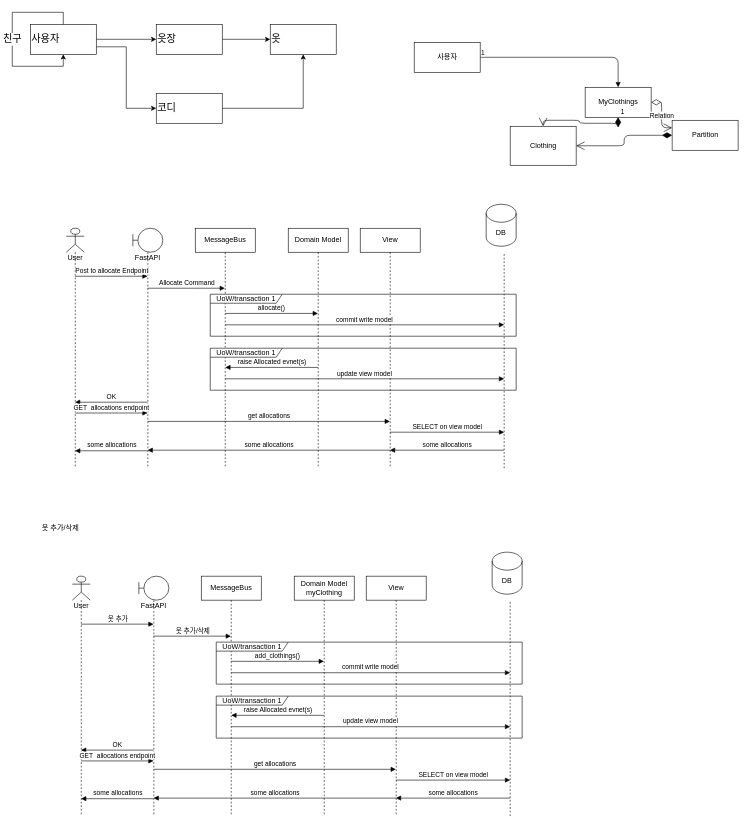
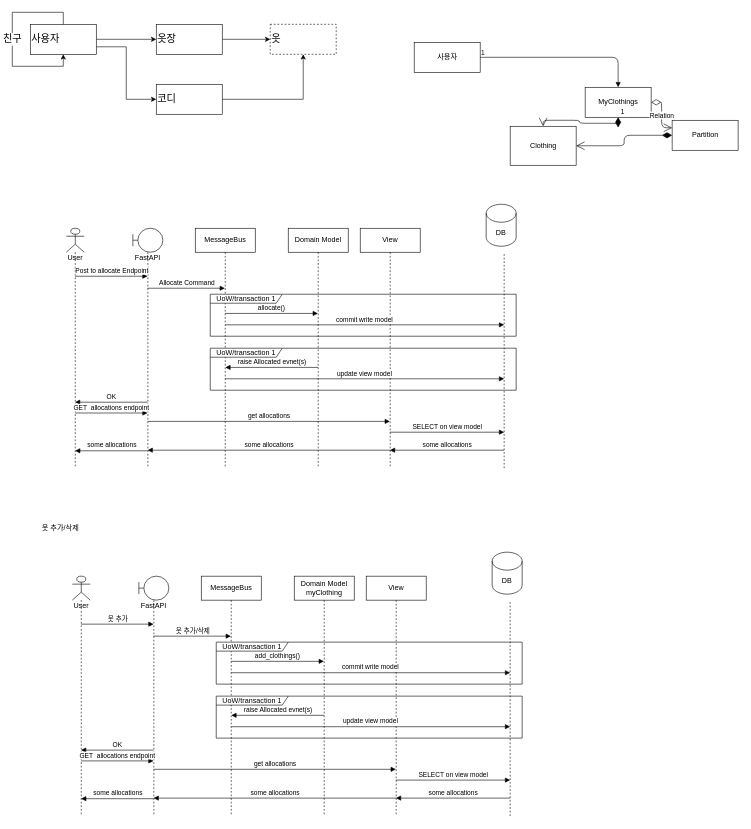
(303, 39) -> (303, 39)
(189, 108) -> (189, 99)
